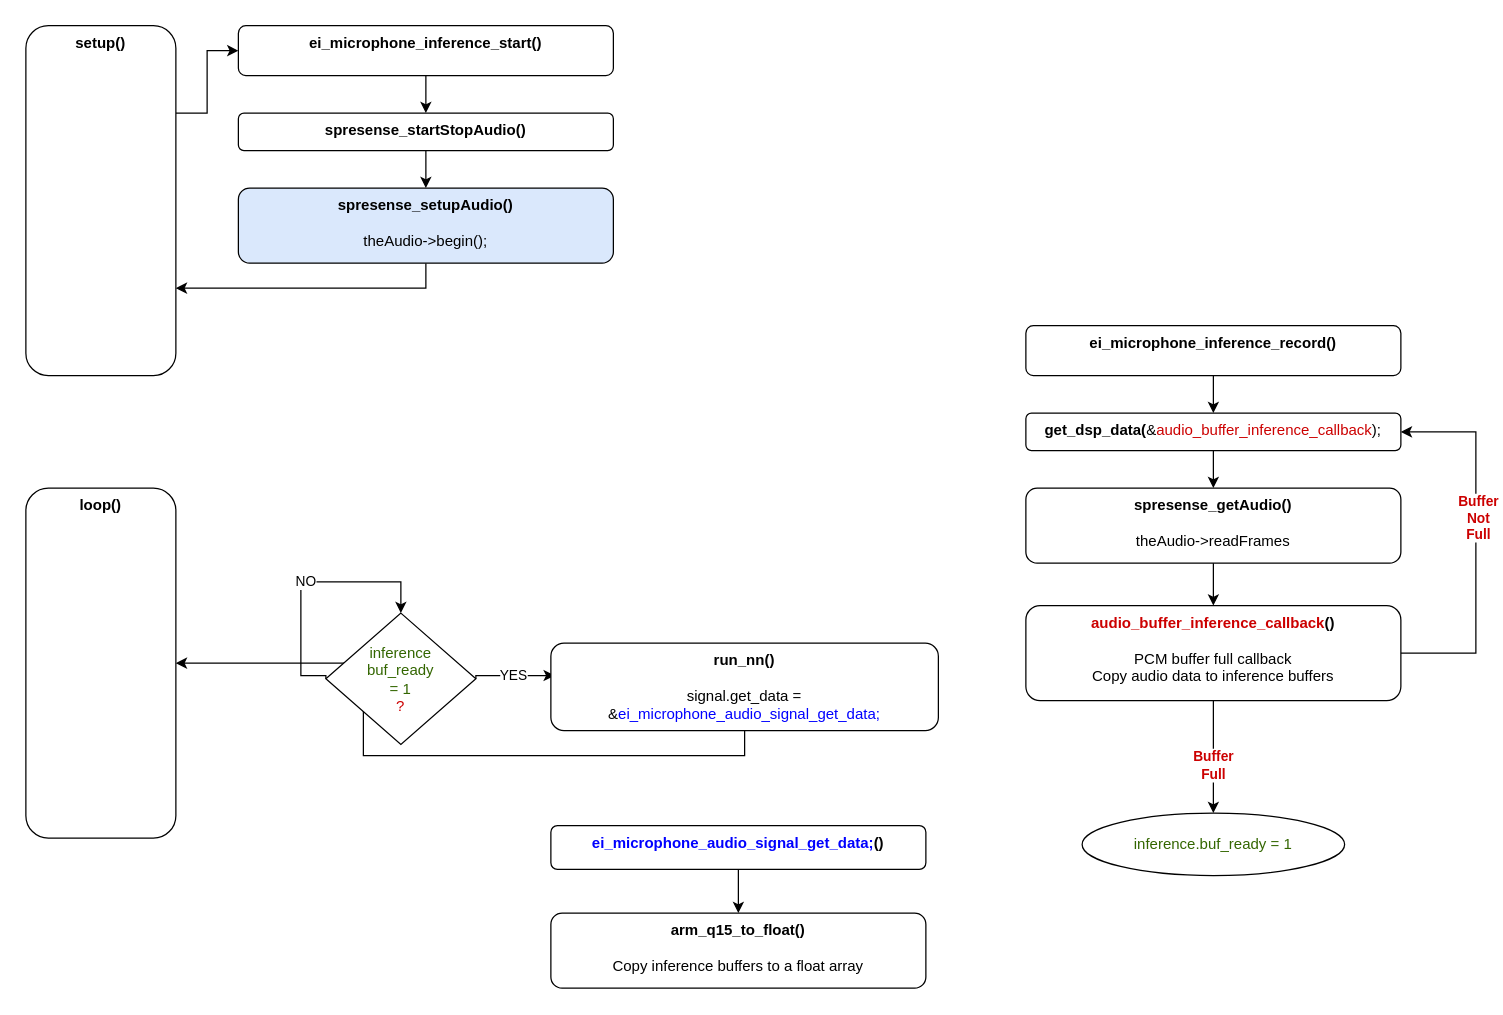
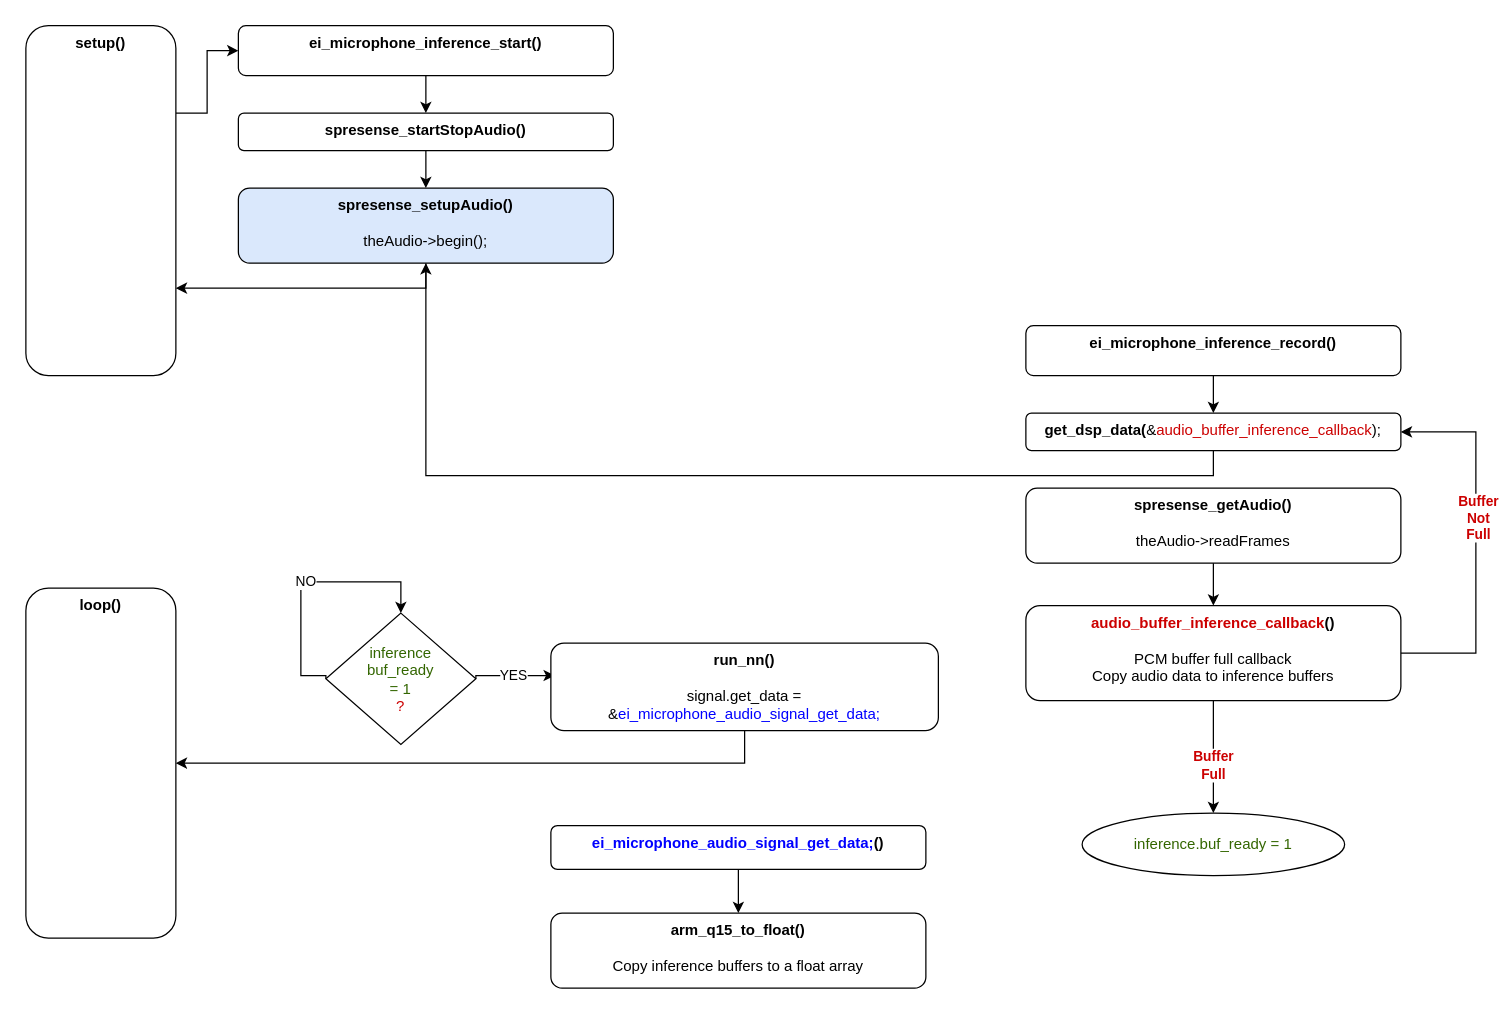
(1213, 476) -> (728, 476)
(101, 663) -> (101, 763)
